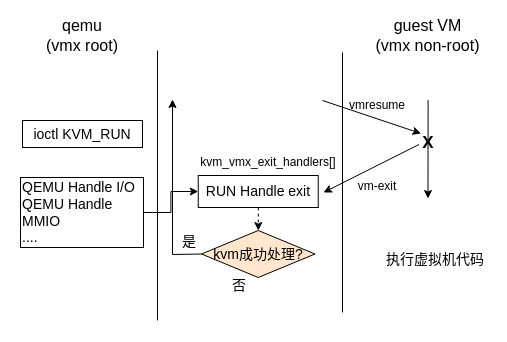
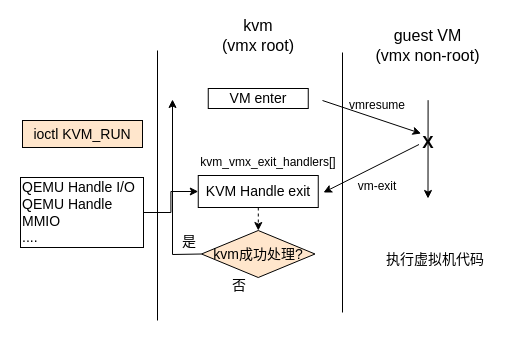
(83, 36) -> none
none -> (258, 36)
(428, 36) -> (428, 46)
none -> (258, 99)
(83, 134) -> (83, 134)
(259, 192) -> (259, 192)
